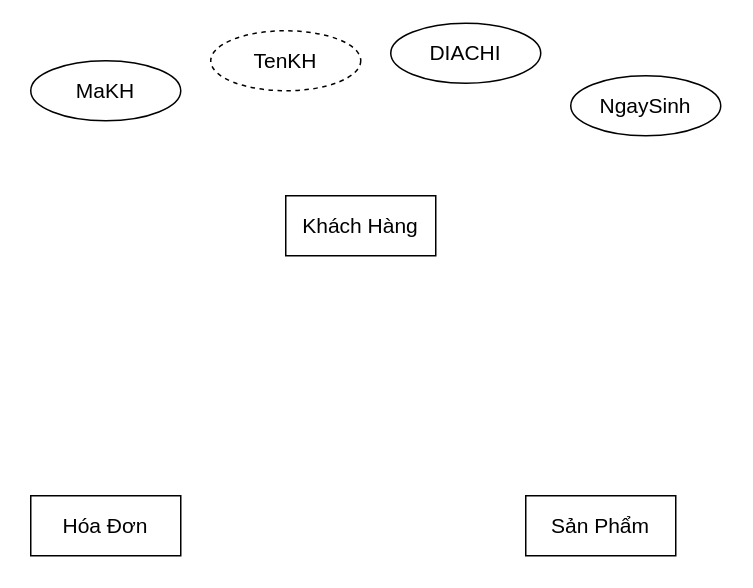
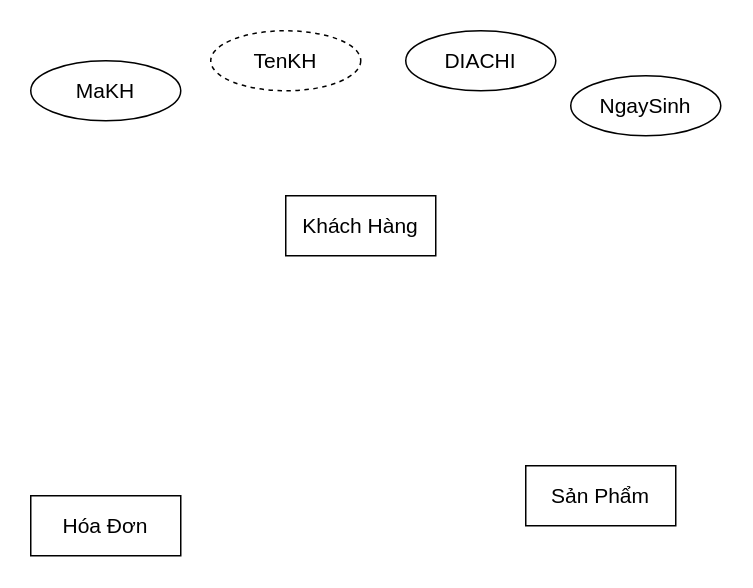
(466, 53) -> (481, 61)
(601, 526) -> (601, 496)
